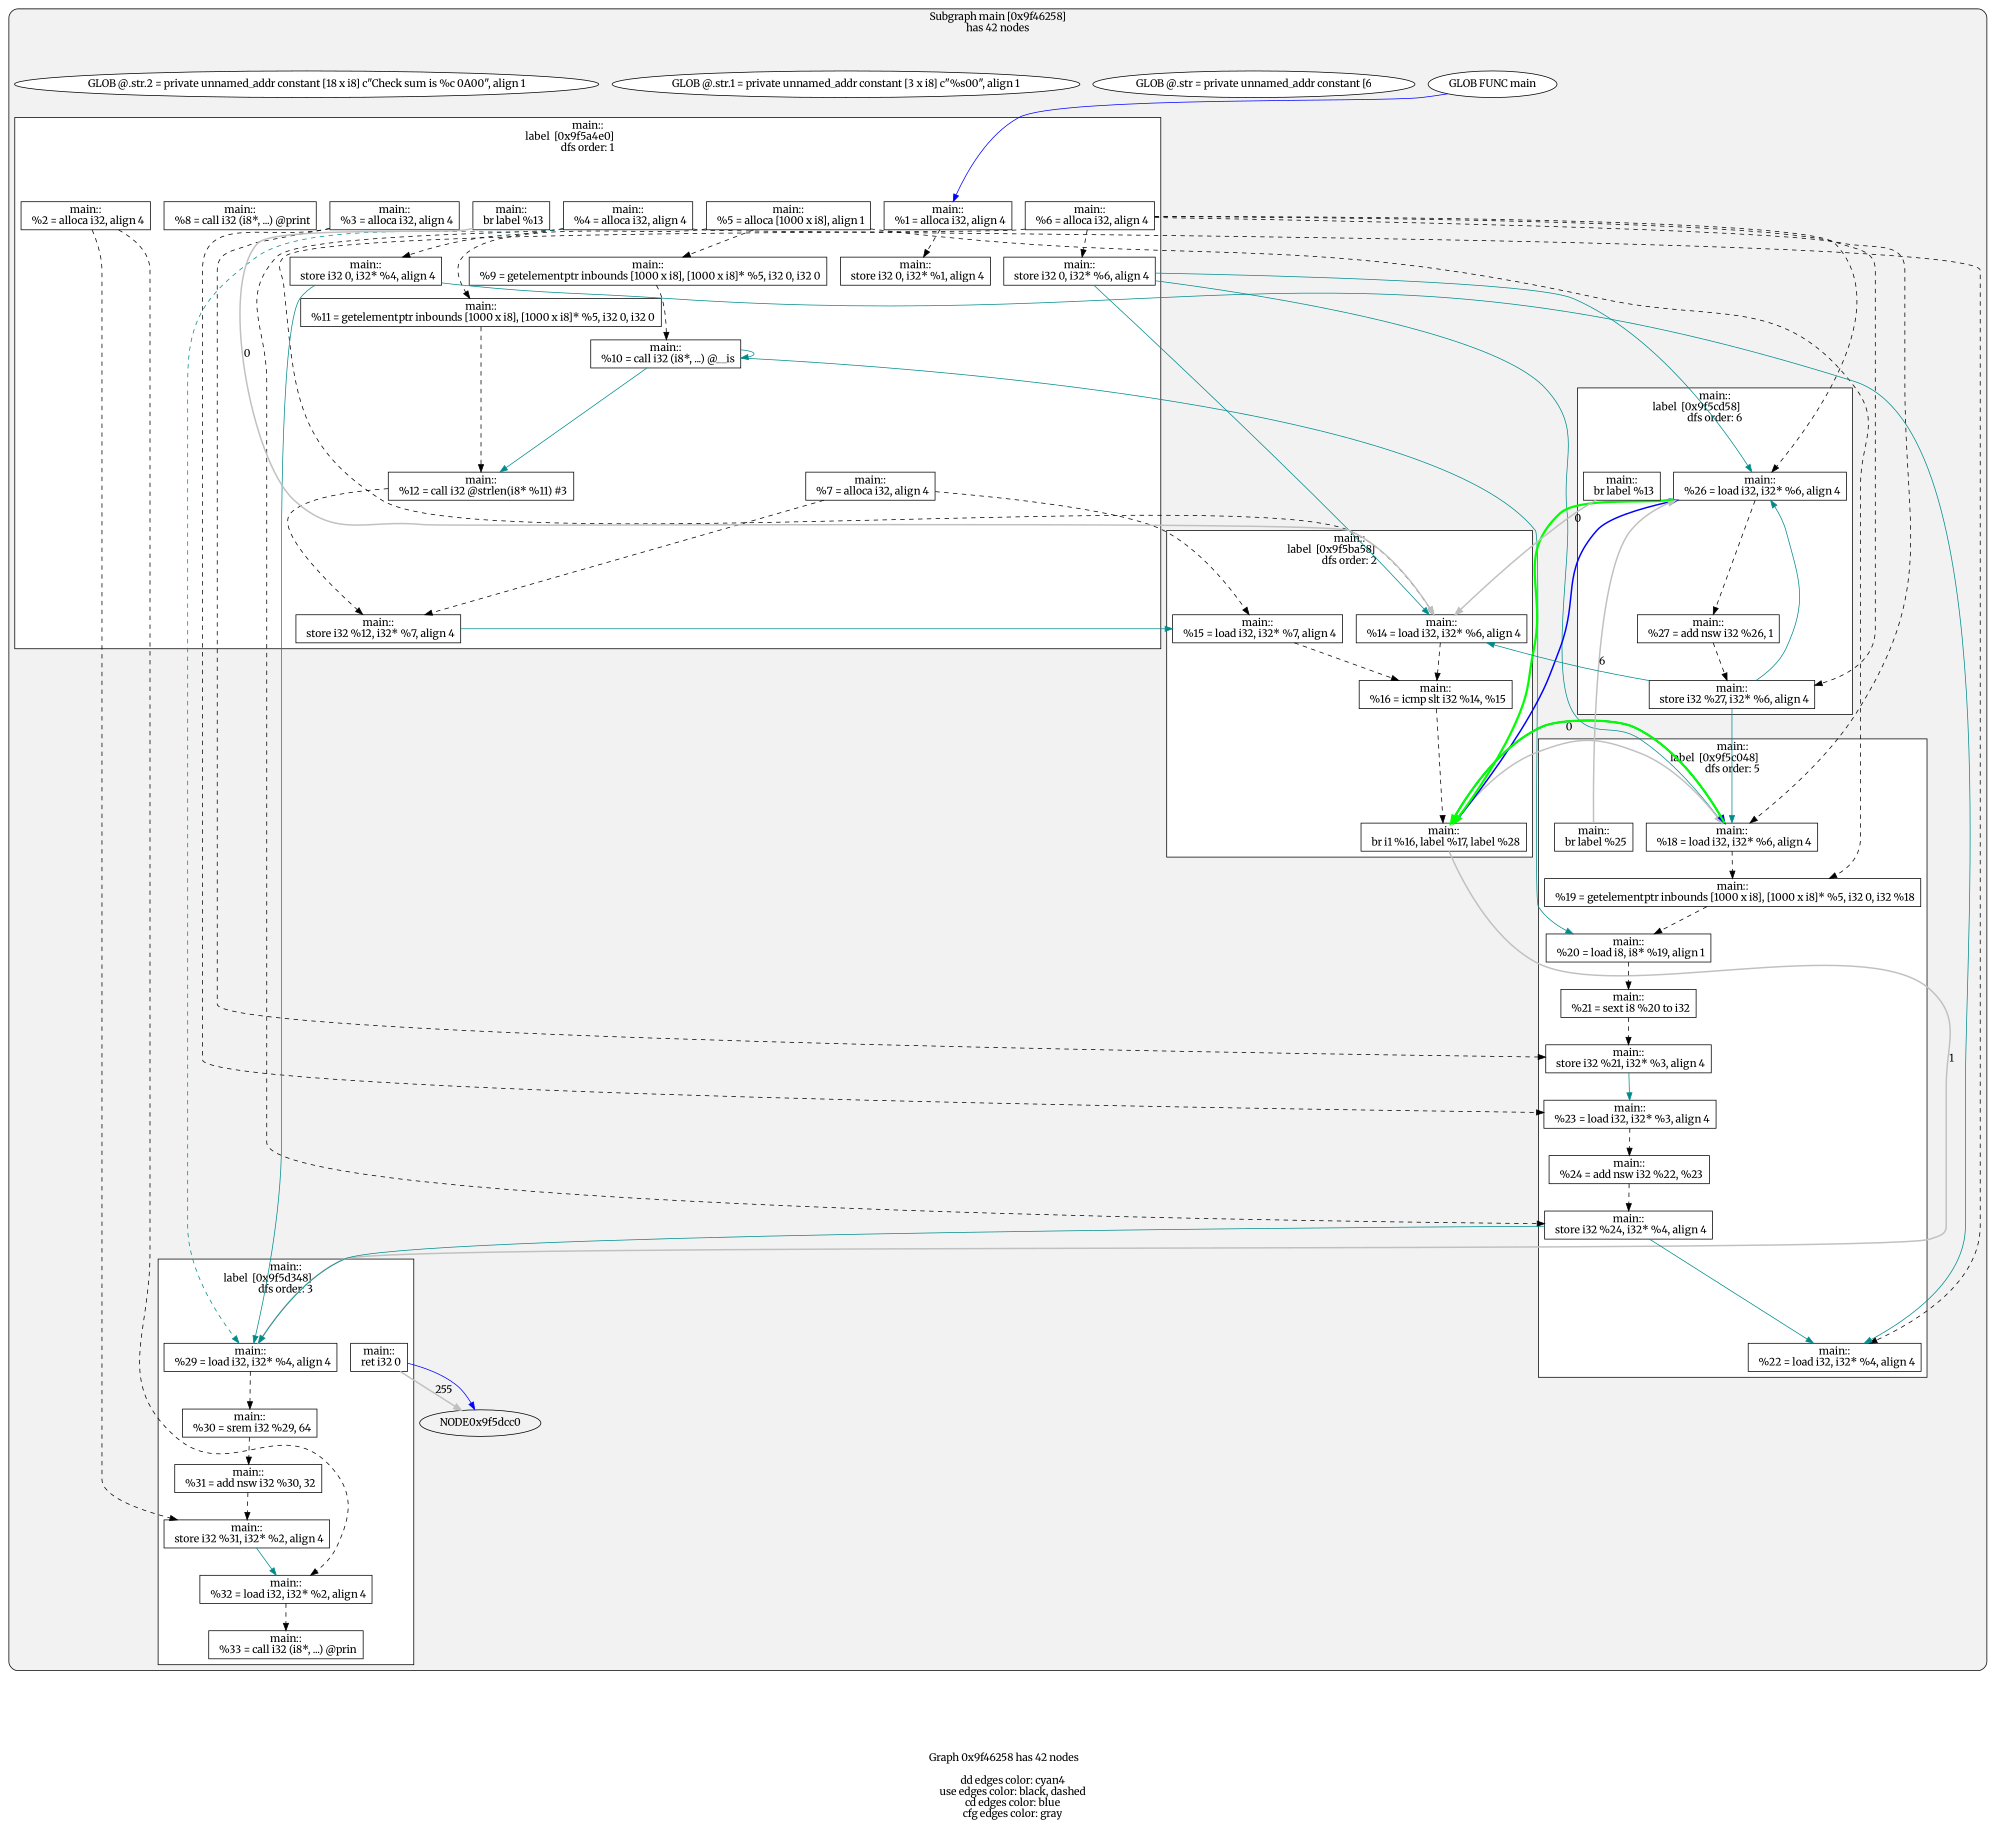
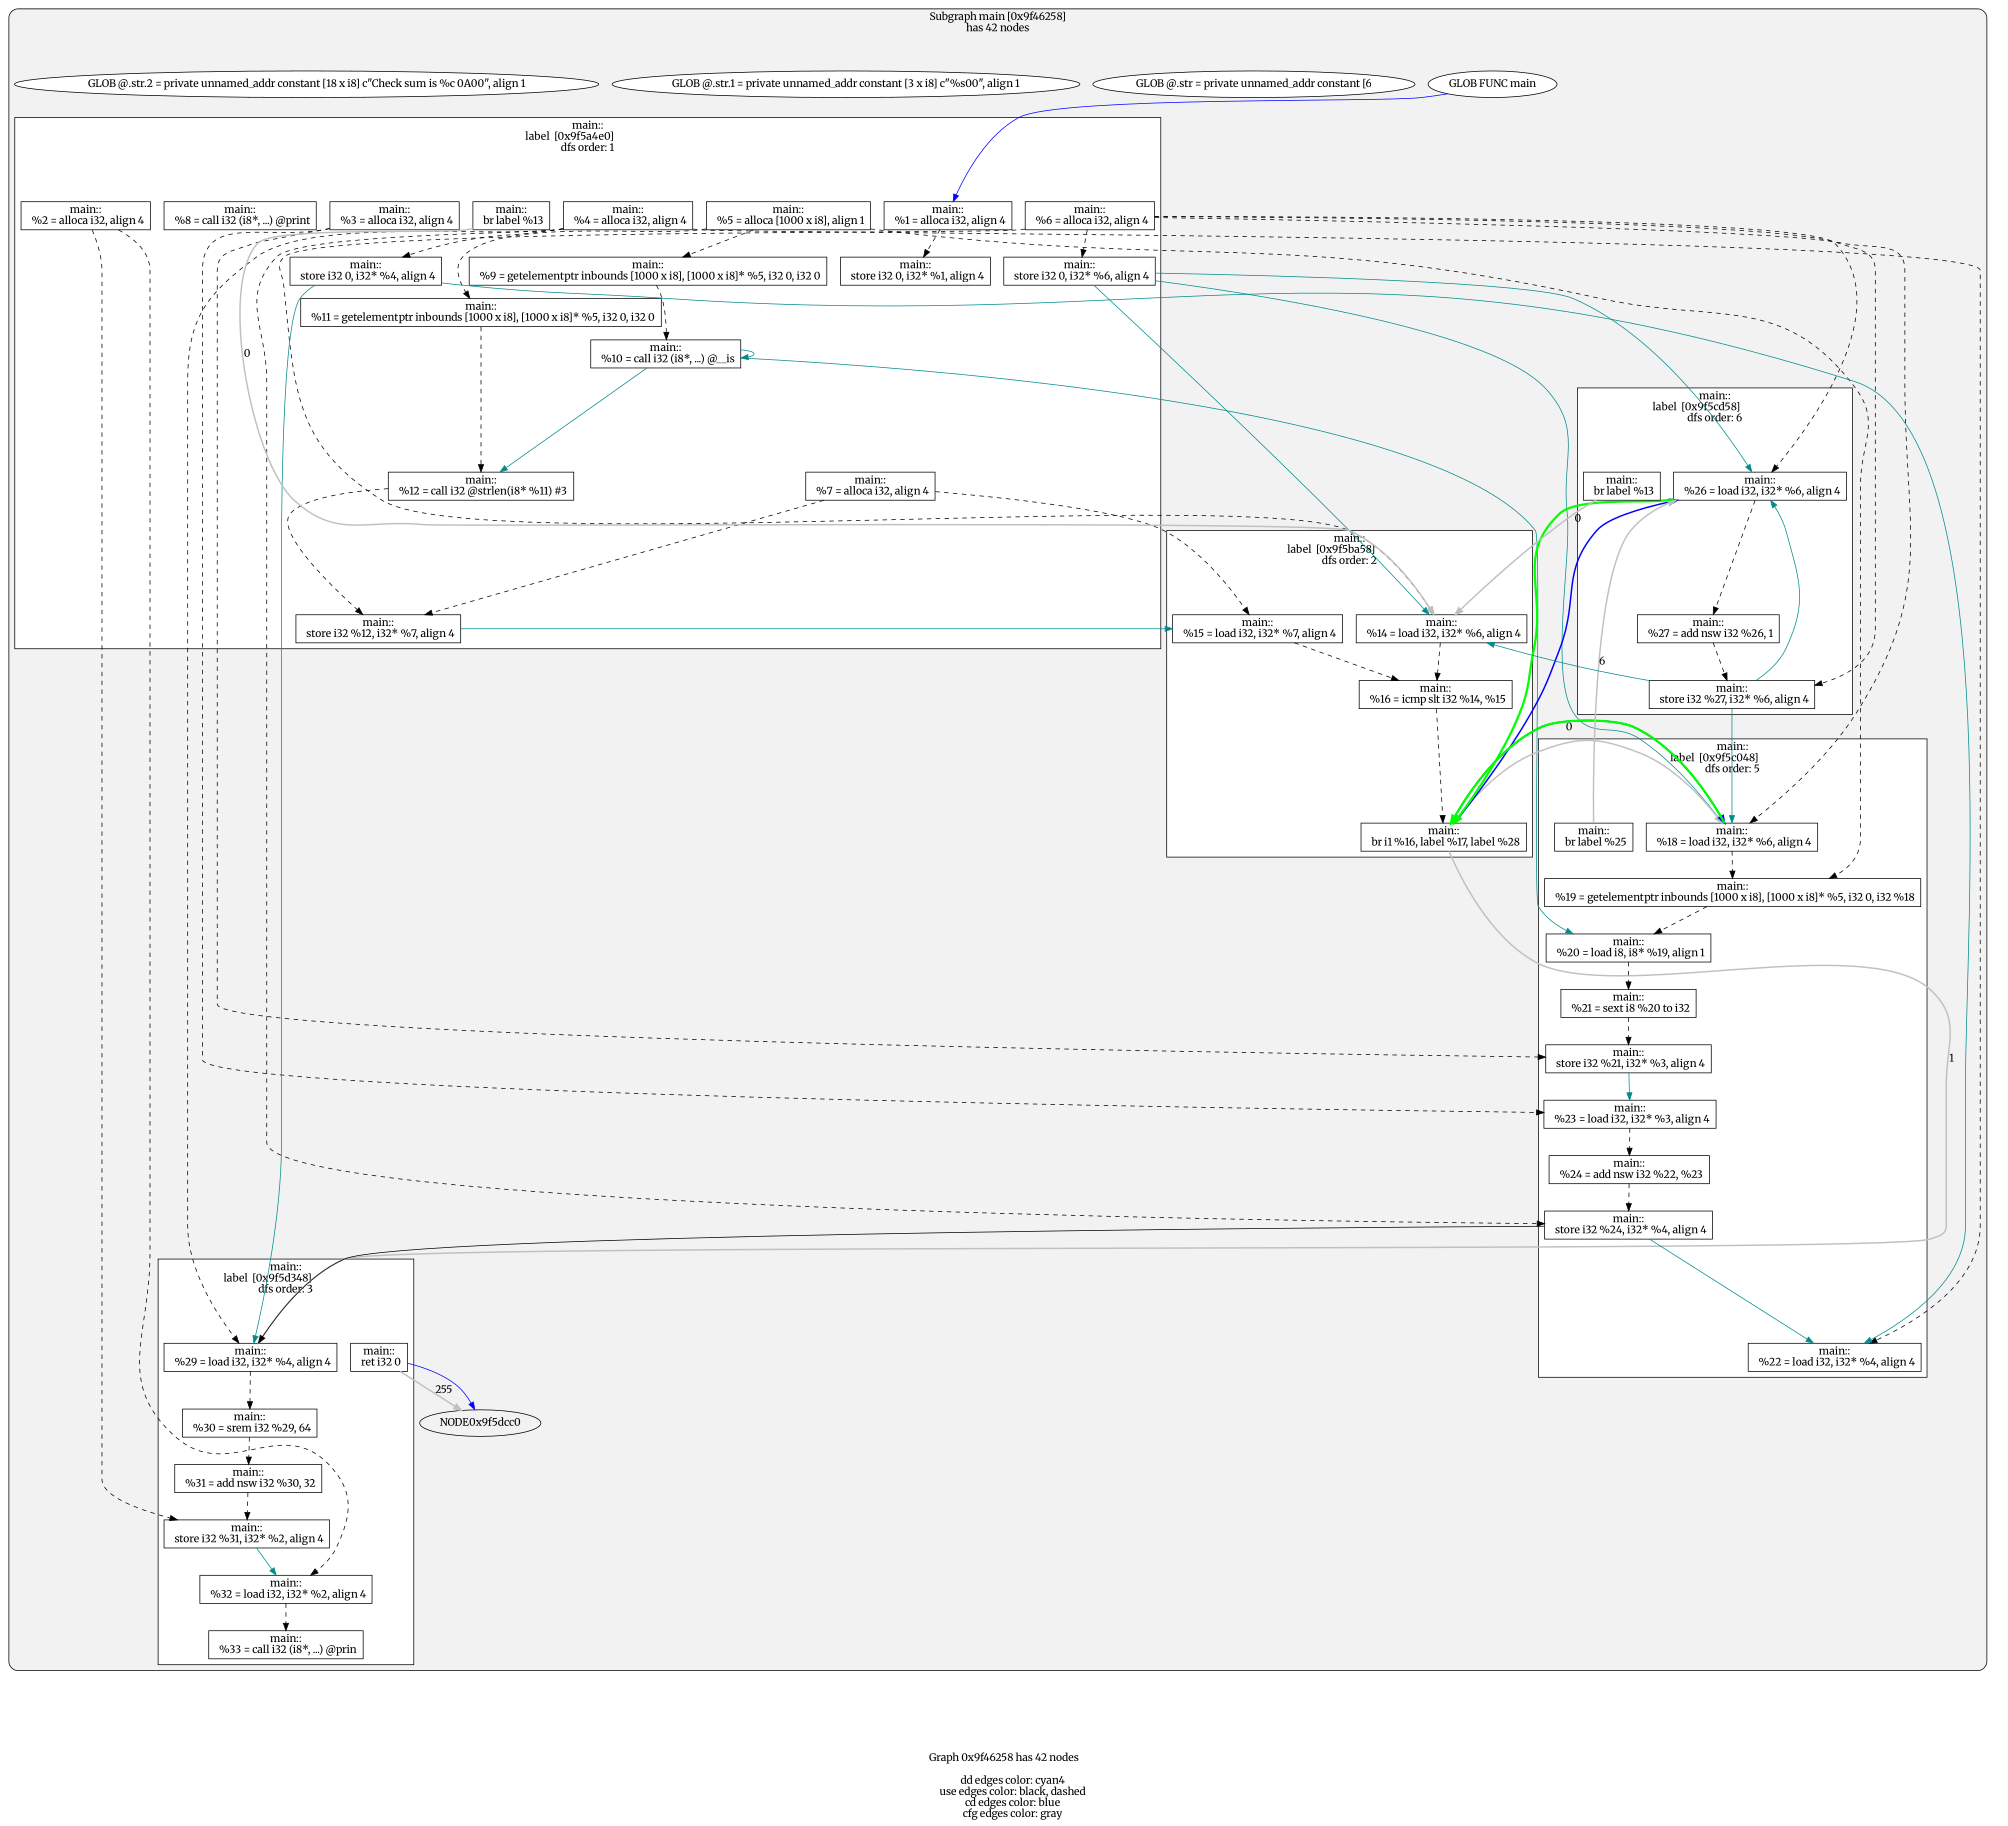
(188, 635) -> (188, 635)
(887, 1234) -> (887, 1234)
